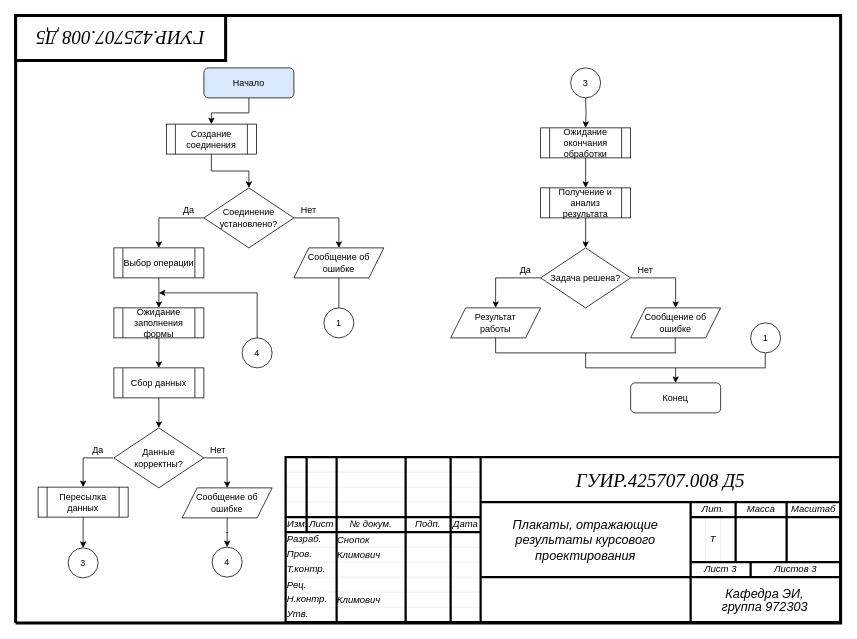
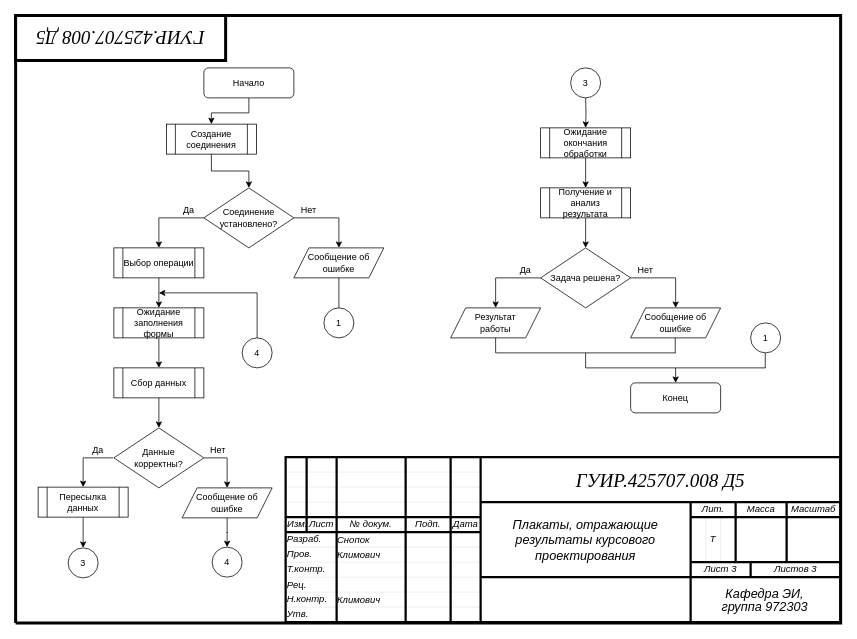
(249, 83) -> (249, 83)
